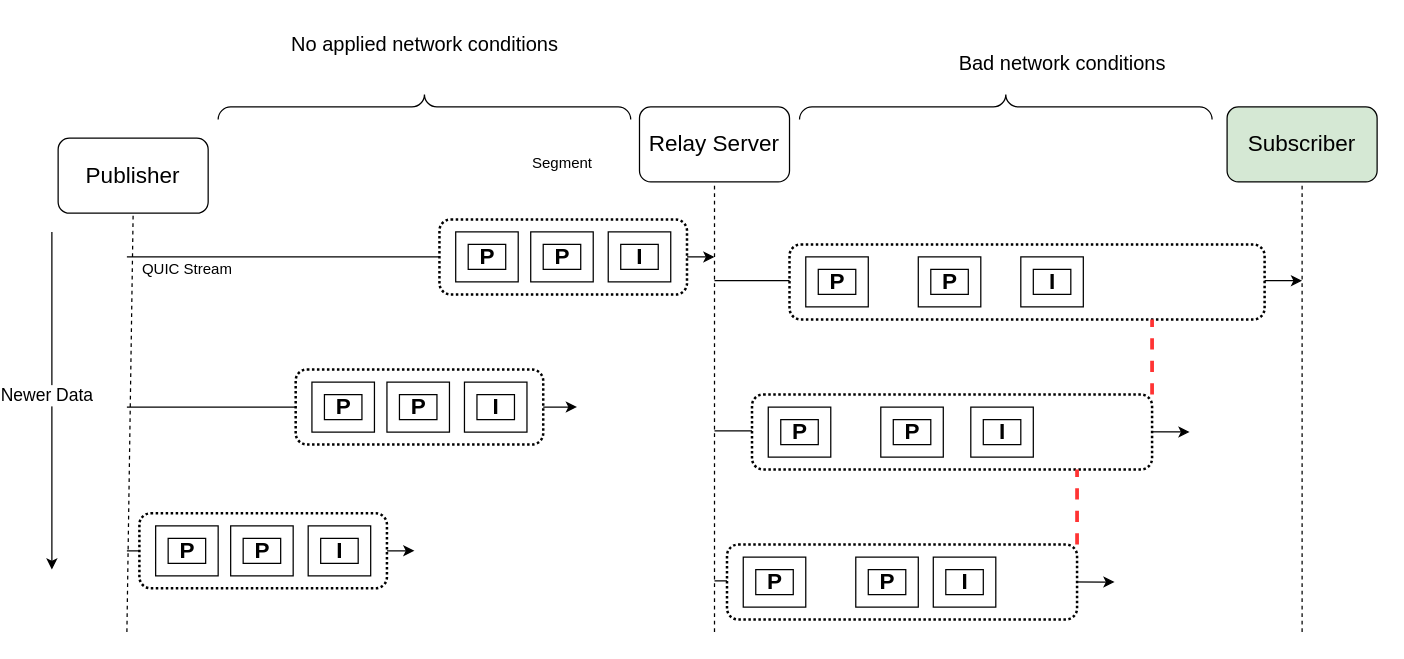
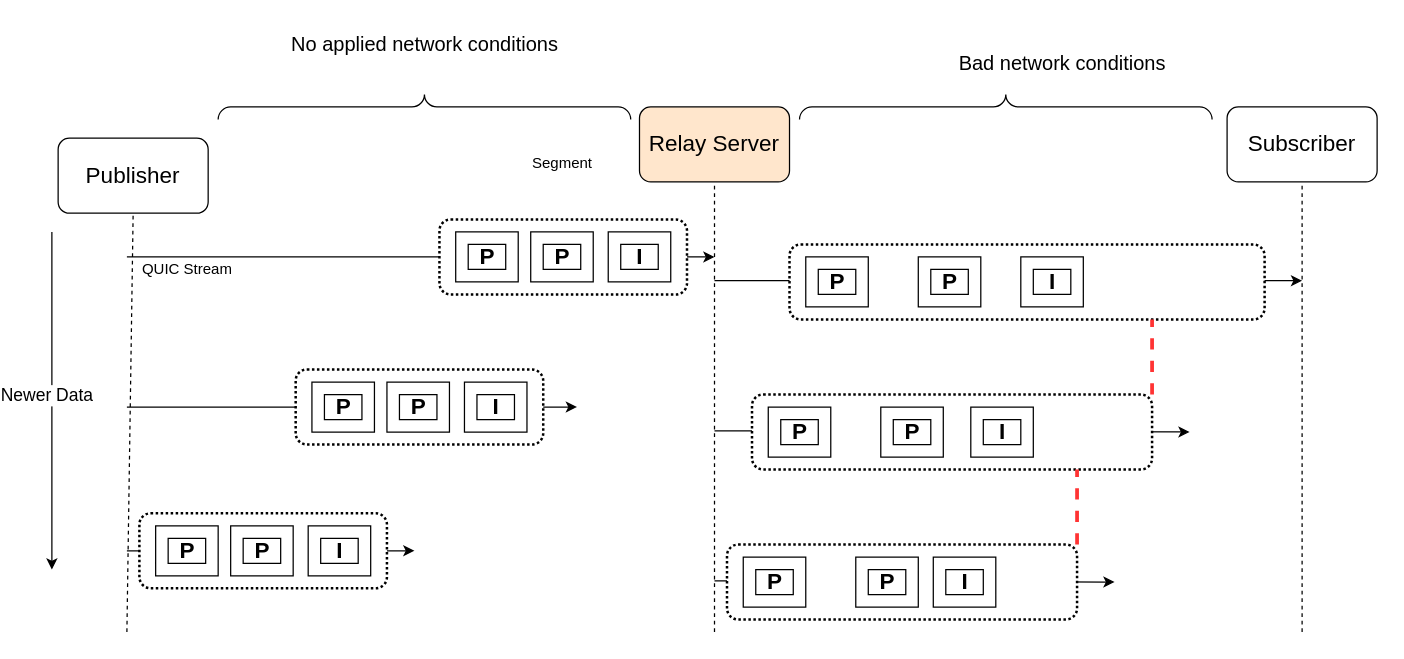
(714, 144) -> (714, 144)
(1302, 144) -> (1302, 144)
